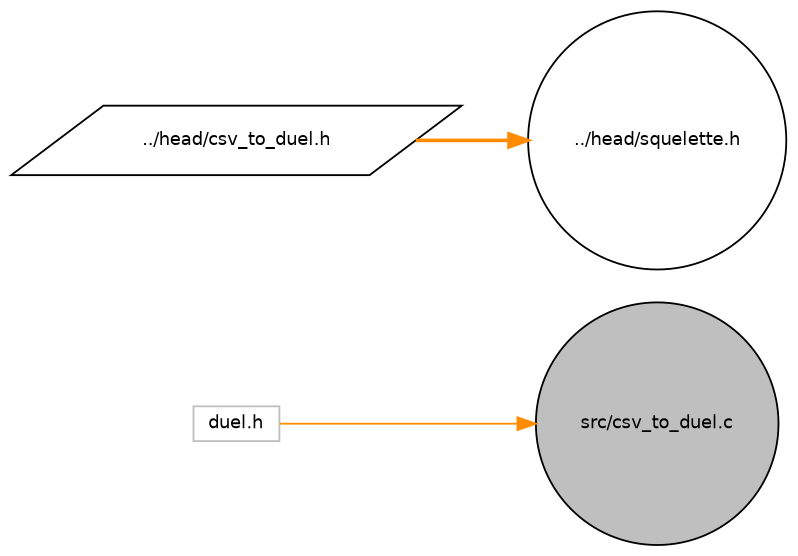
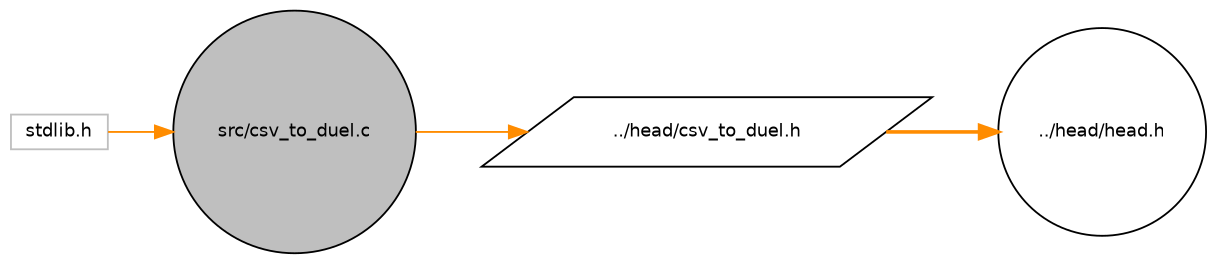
none -> (462, 132)
(657, 140) -> (1102, 132)
(236, 424) -> (59, 132)
